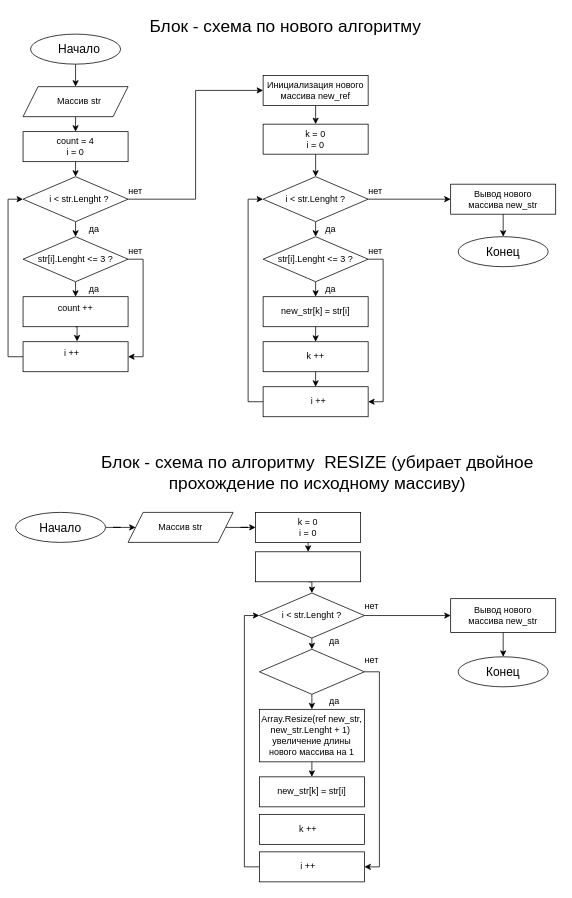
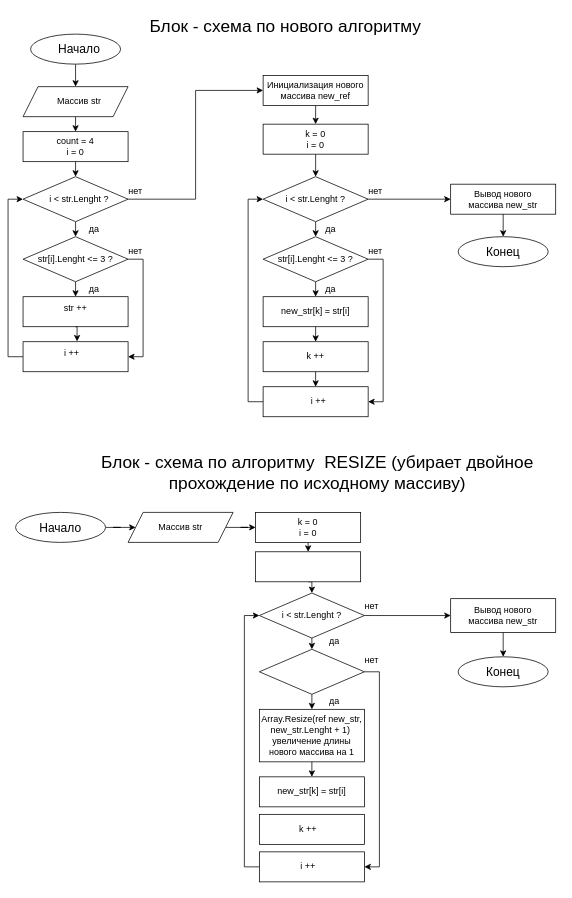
(75, 308) -> (75, 308)
